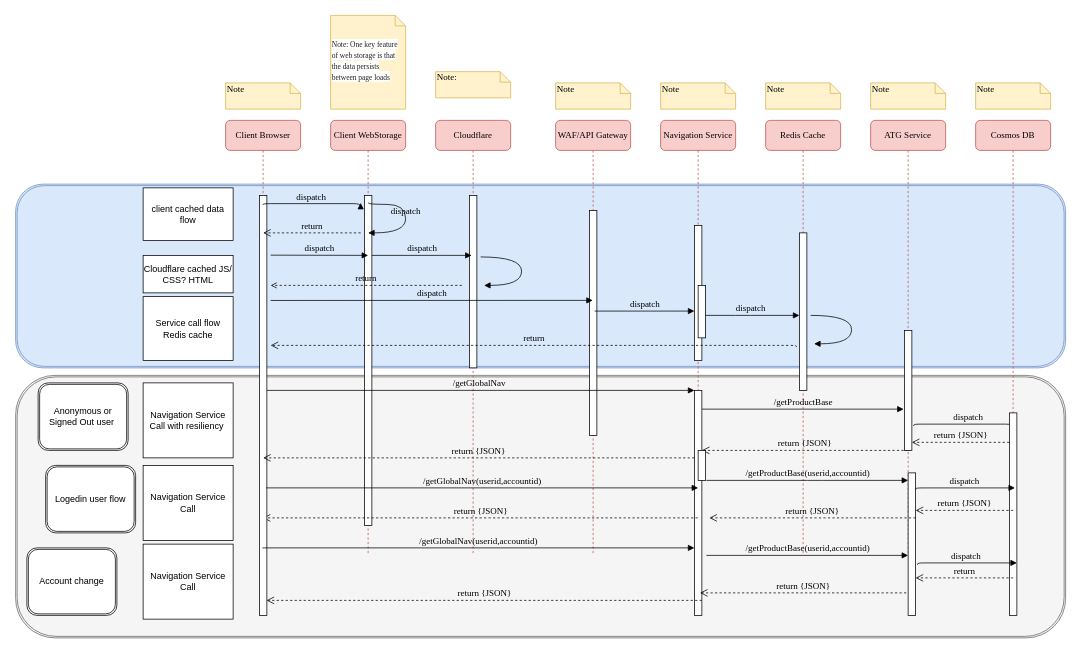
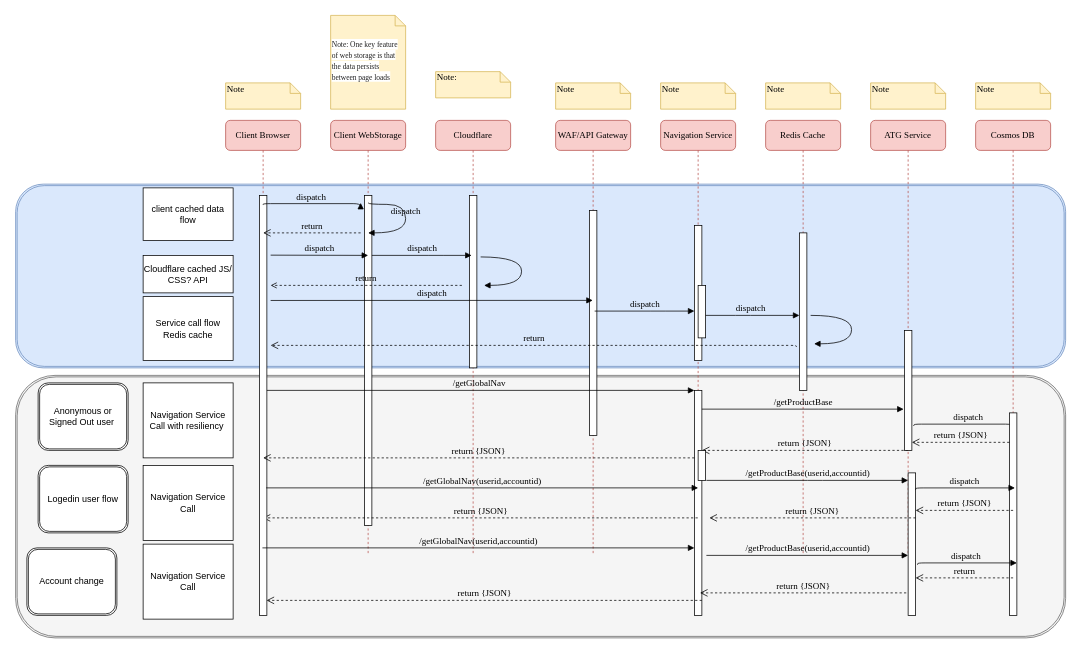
(188, 274) -> (188, 274)
(90, 499) -> (83, 499)
